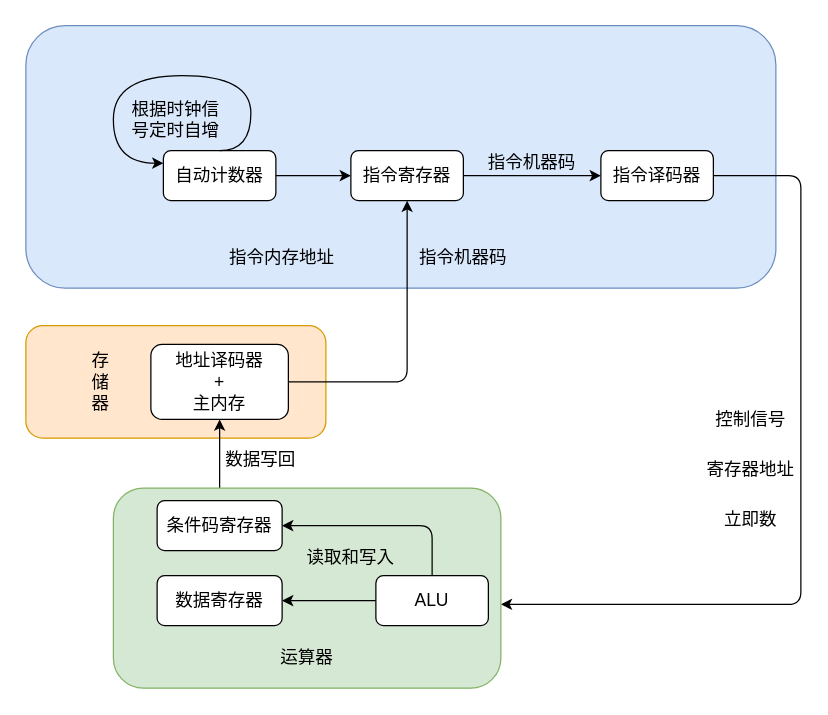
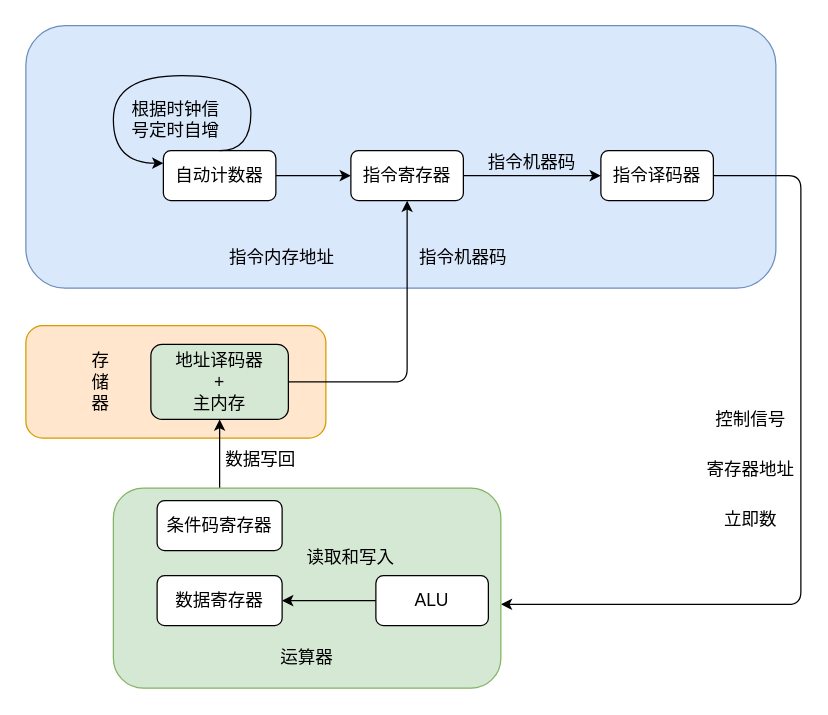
(219, 382) -> (219, 382)
(380, 526) -> none
